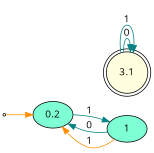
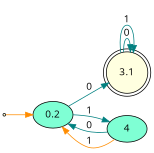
none -> (85, 96)
(127, 129) -> (127, 129)
